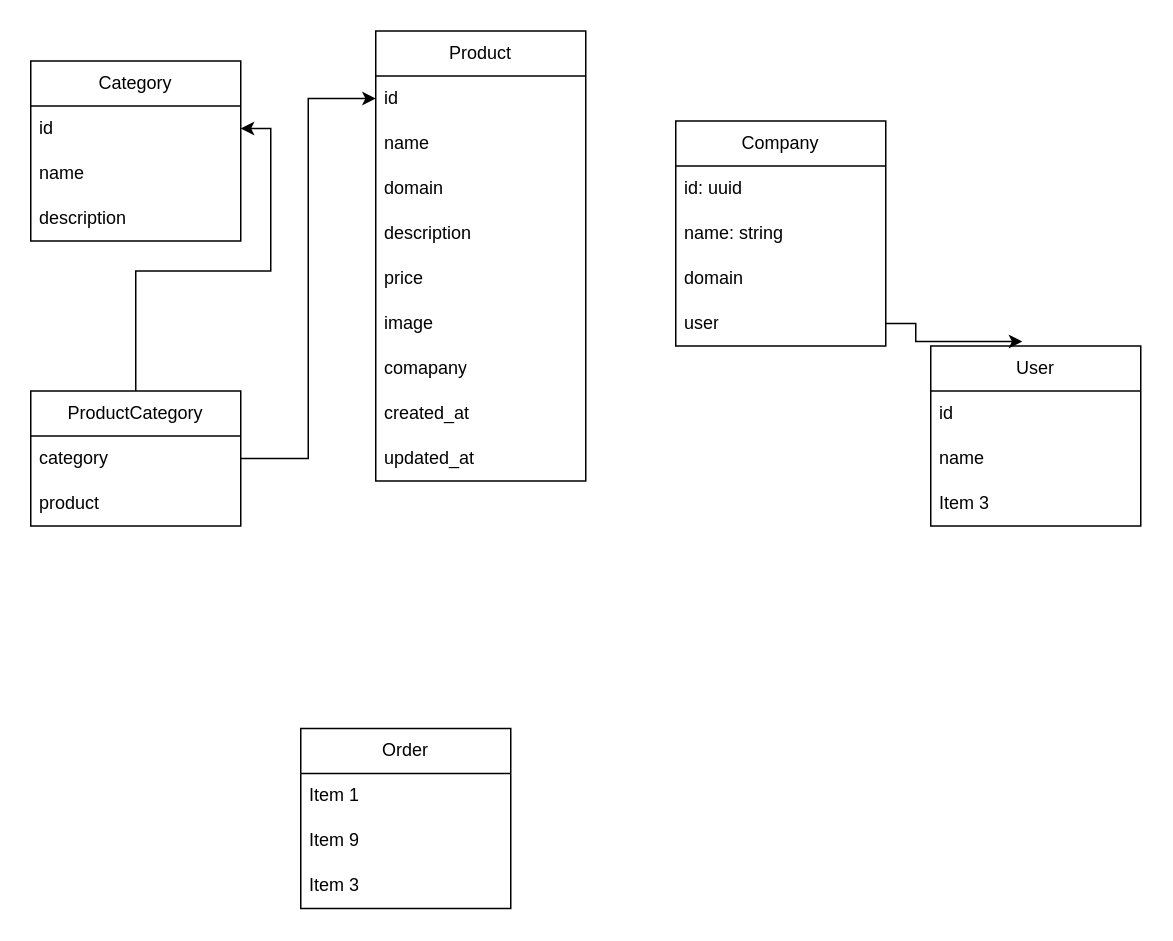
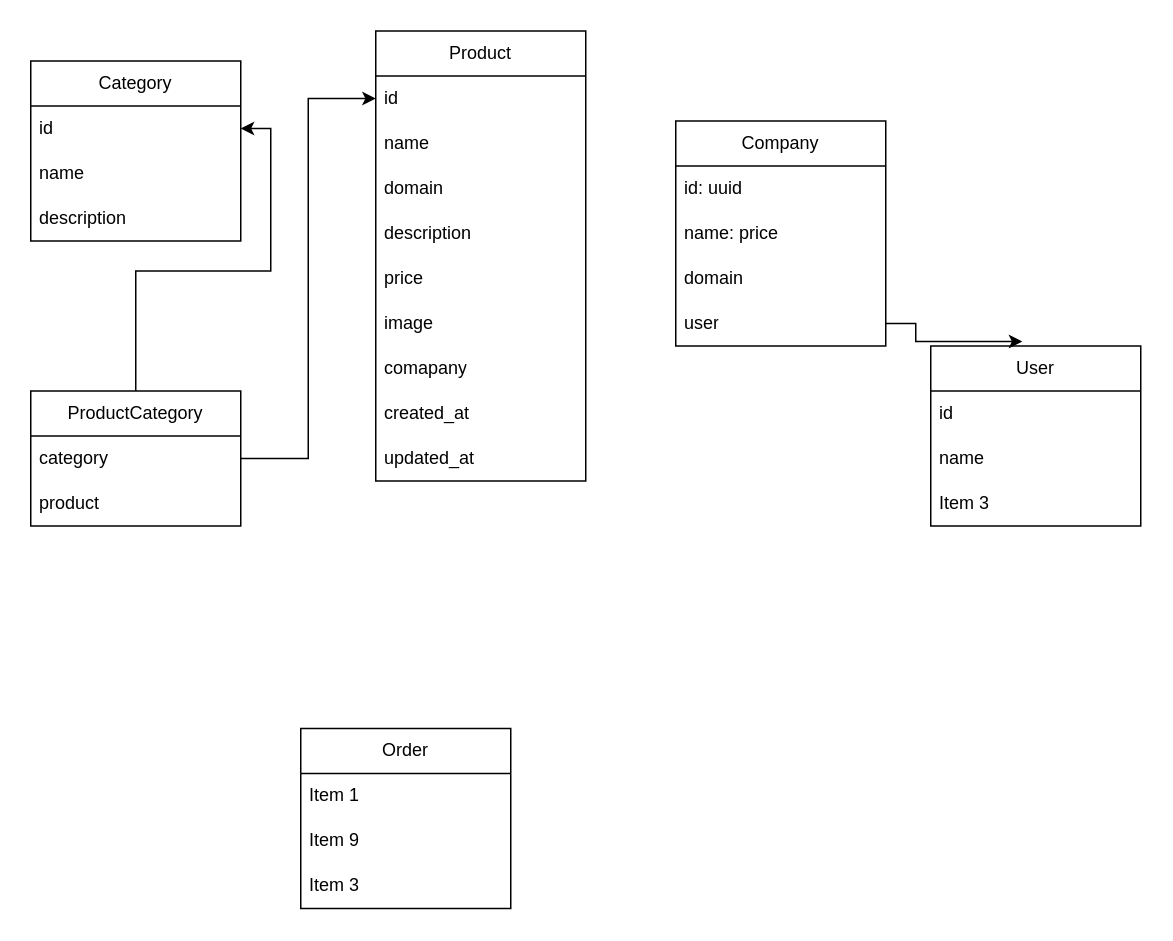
(738, 233) -> (733, 233)
